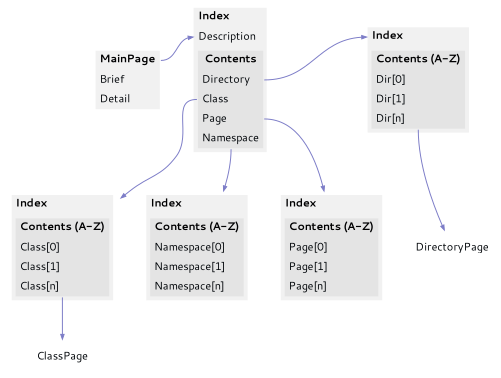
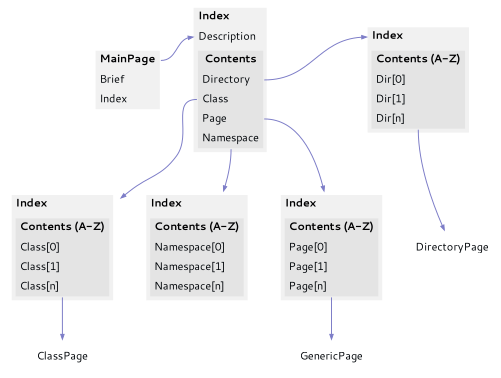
(115, 99) -> (114, 99)
none -> (332, 357)
